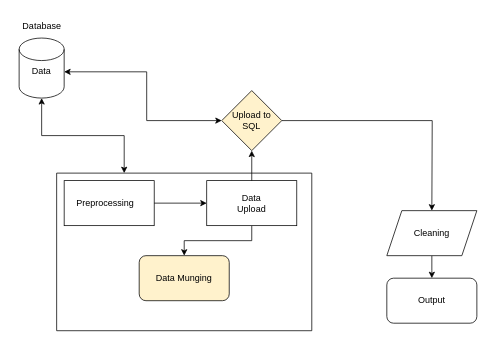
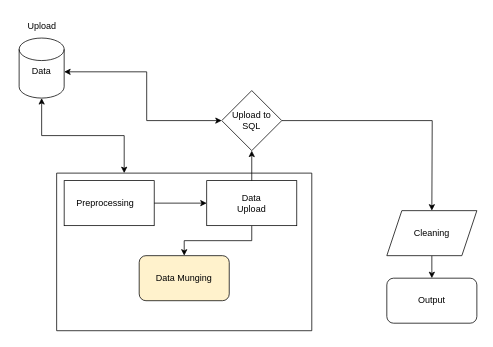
(42, 27) -> (42, 27)
(252, 120) -> (252, 120)
